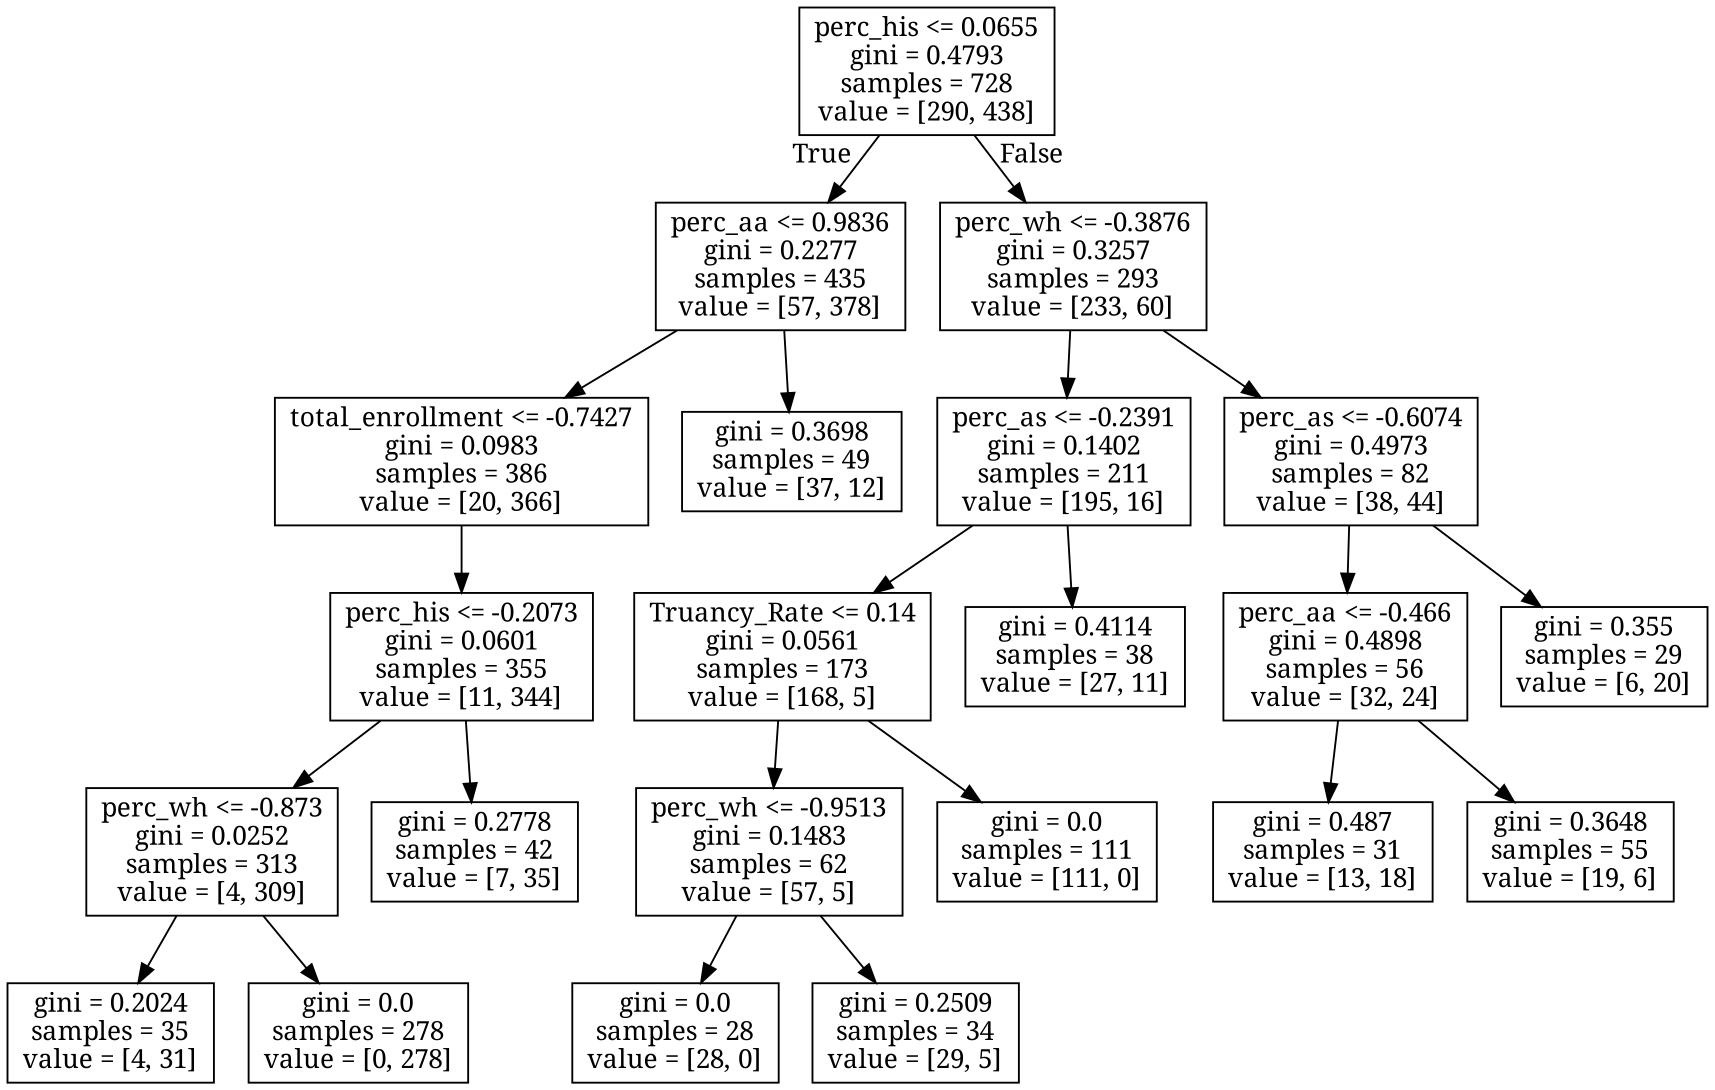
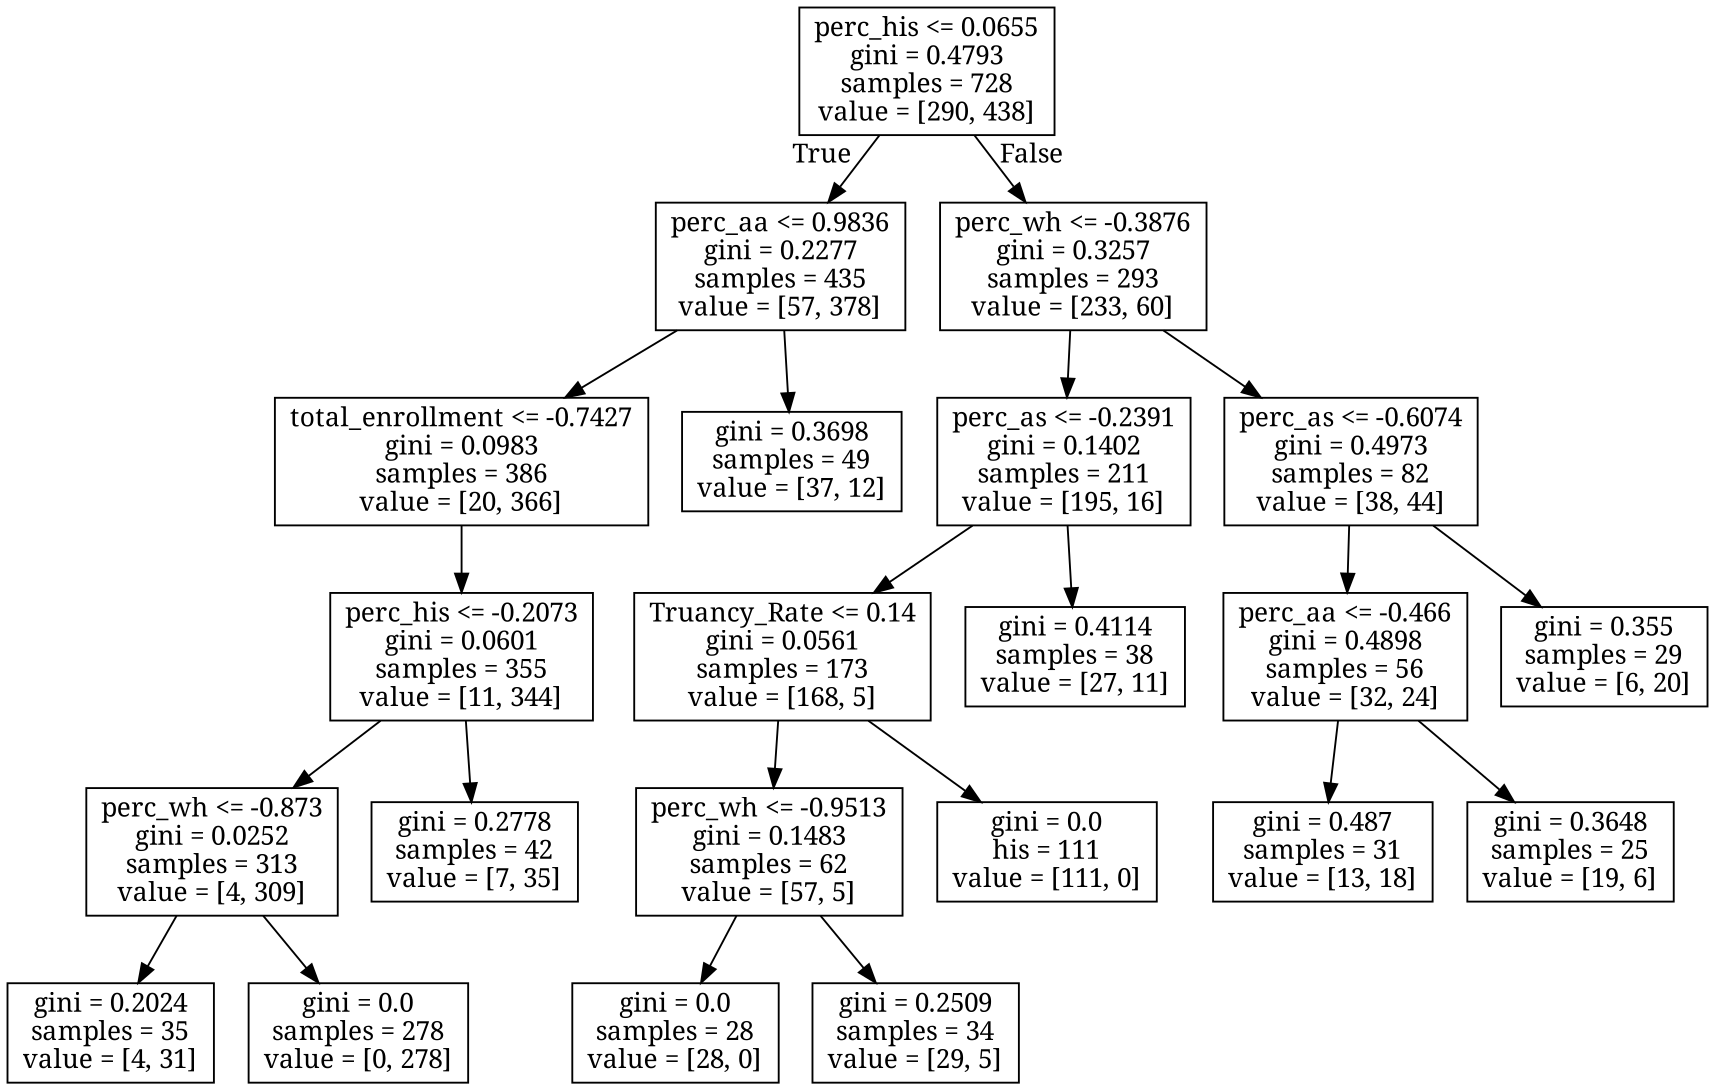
(1047, 852) -> (1047, 852)
(1571, 852) -> (1571, 852)
